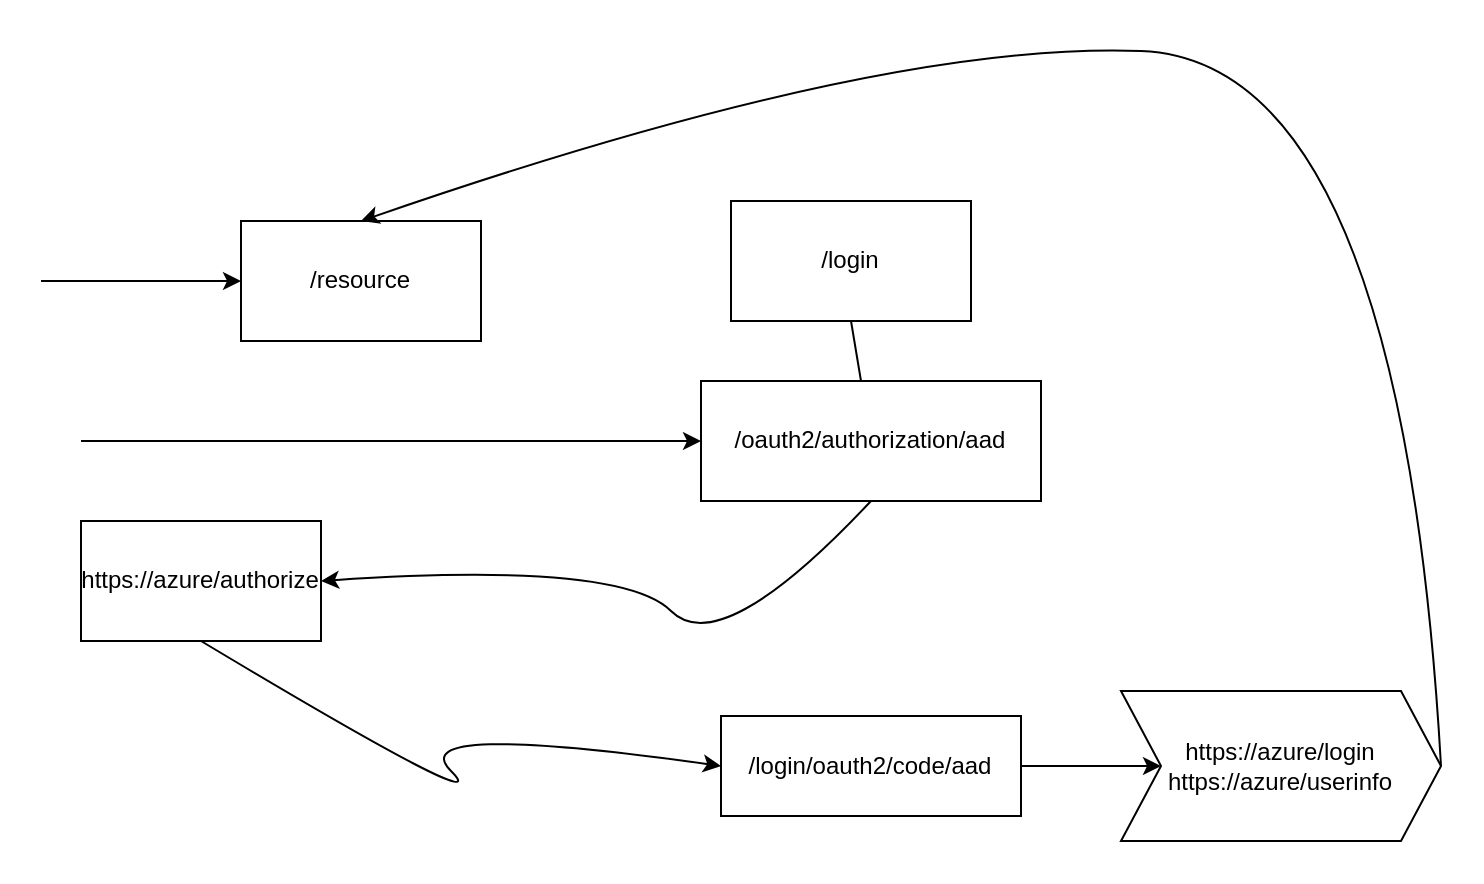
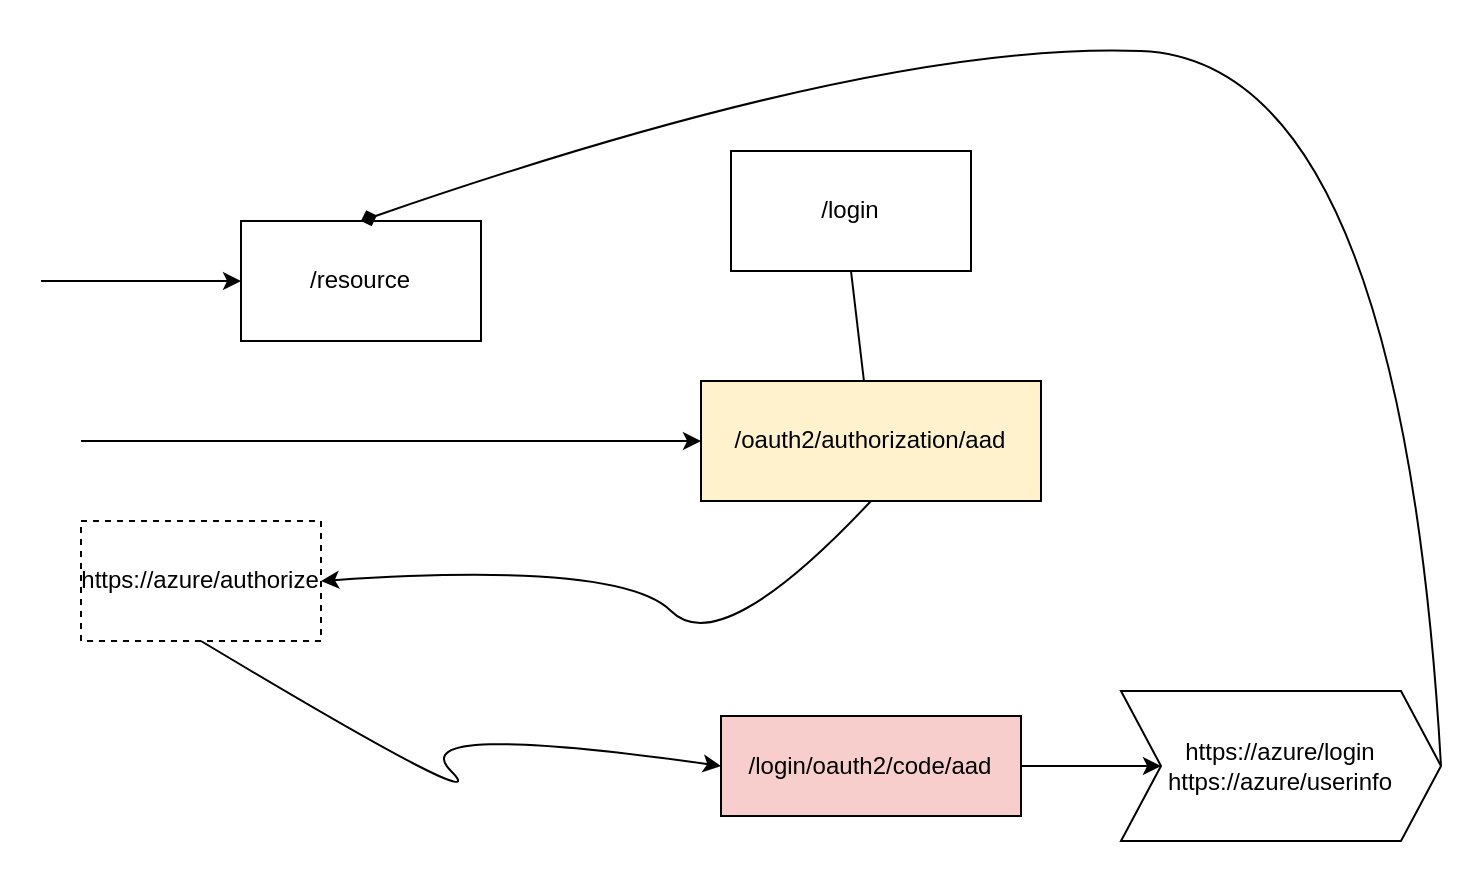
(375, 216) -> (377, 216)
(851, 261) -> (851, 211)
(871, 441) -> (871, 441)
(201, 581) -> (201, 581)
(871, 766) -> (871, 766)
